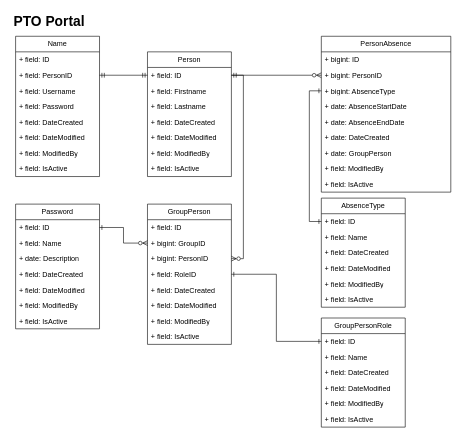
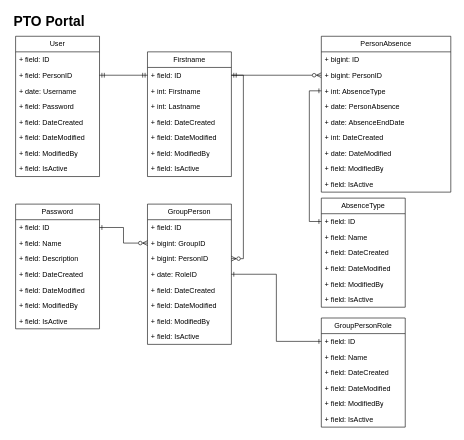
(57, 44) -> (57, 44)
(189, 60) -> (189, 60)
(48, 92) -> (48, 92)
(182, 92) -> (178, 92)
(363, 92) -> (357, 92)
(180, 107) -> (177, 107)
(370, 107) -> (364, 107)
(360, 138) -> (357, 138)
(360, 154) -> (361, 154)
(53, 260) -> (53, 260)
(176, 275) -> (175, 275)
